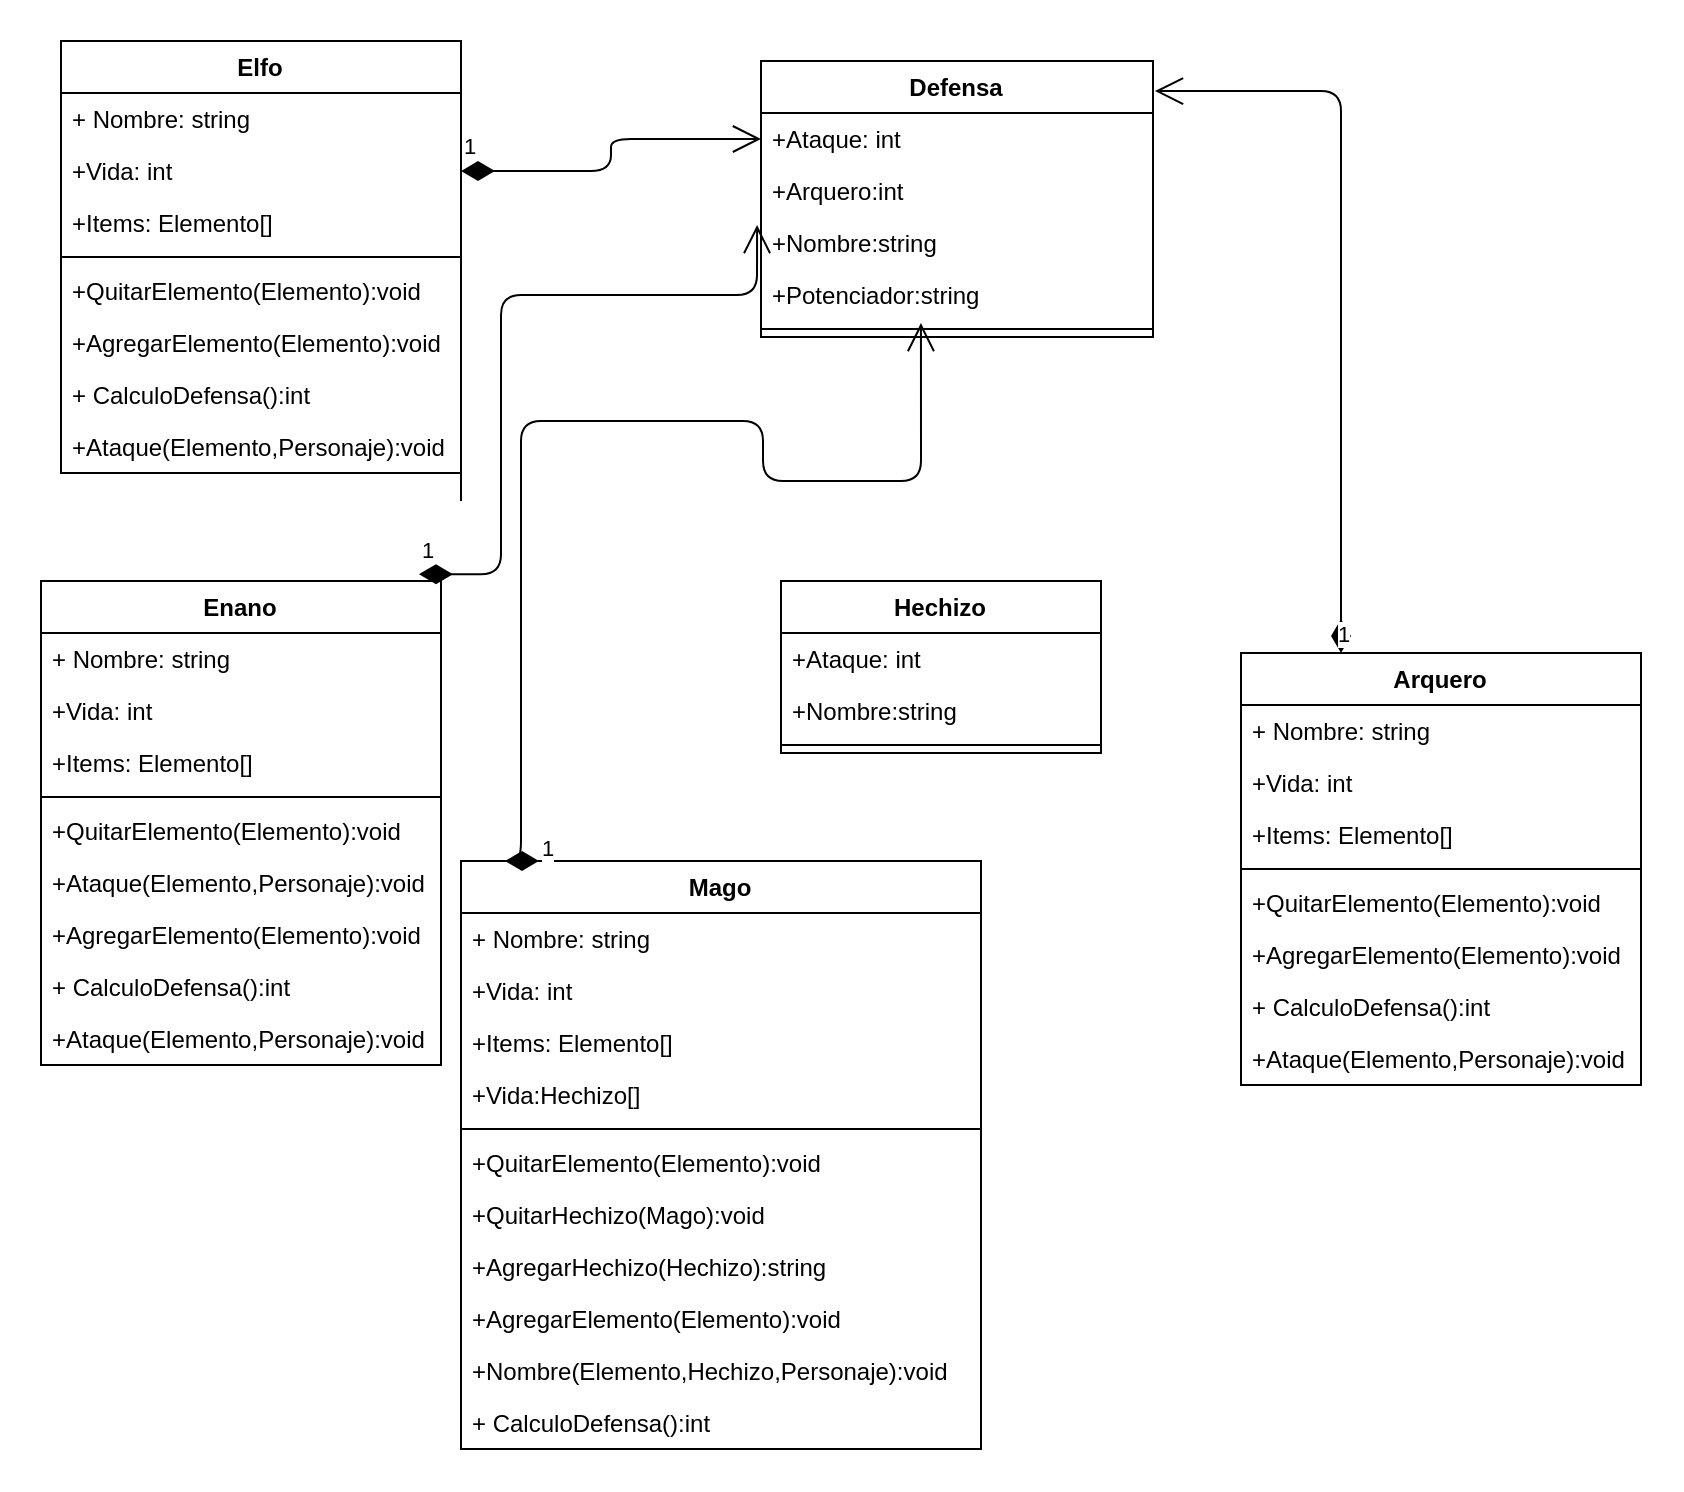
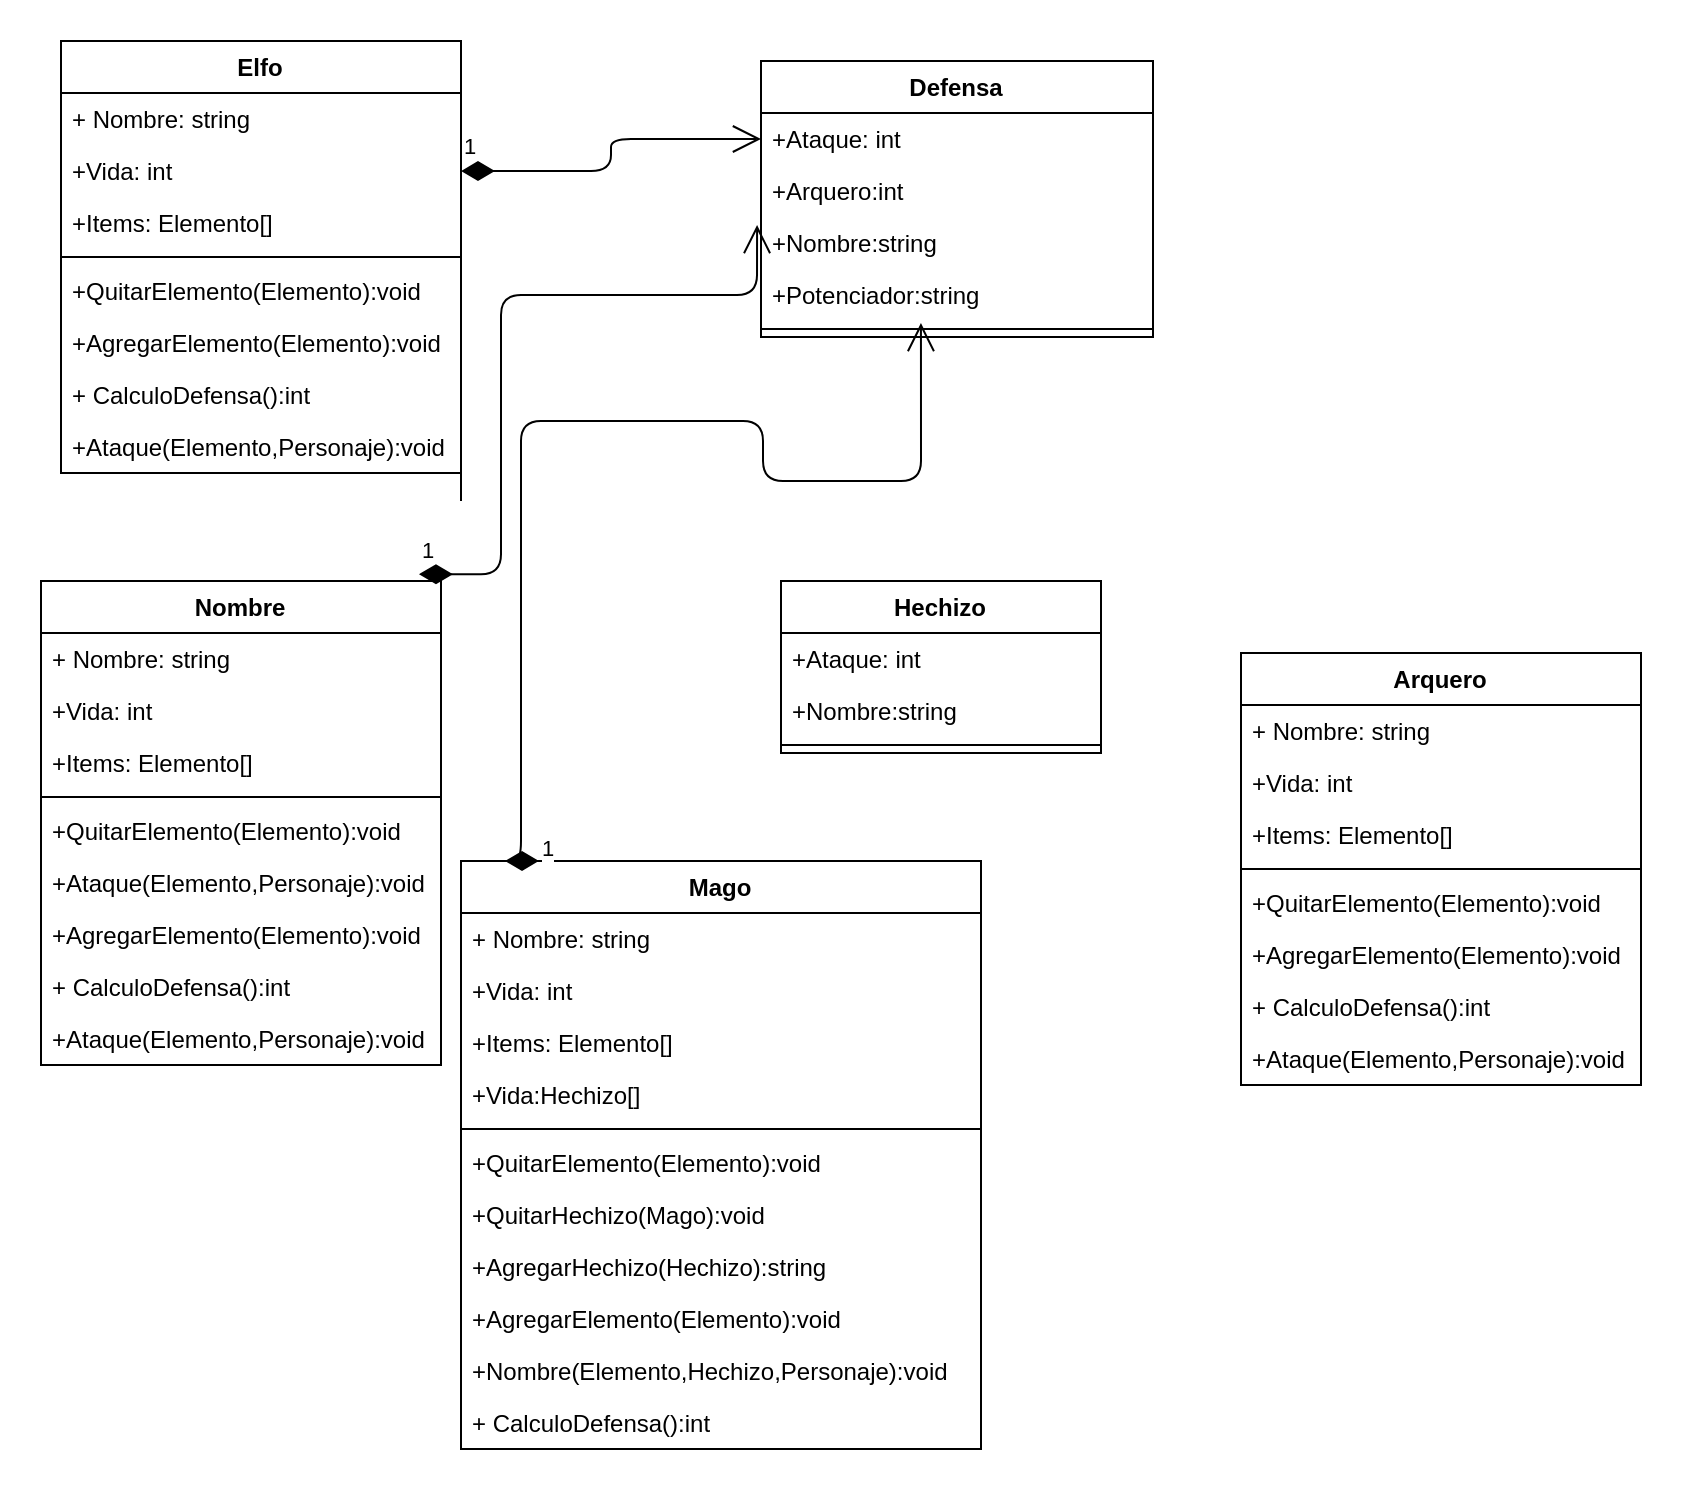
(1341, 273) -> none
(240, 608) -> (240, 608)
